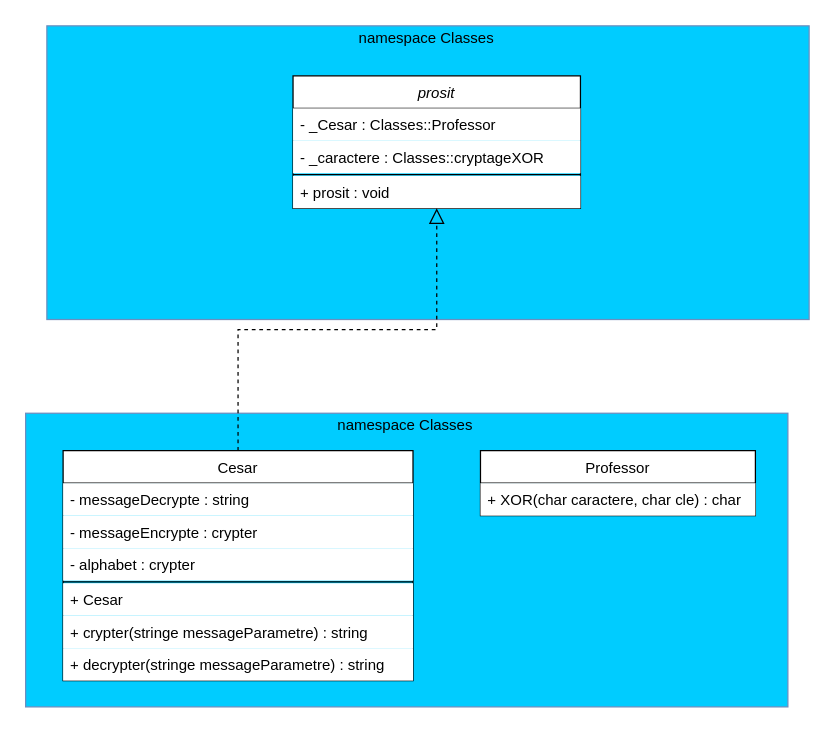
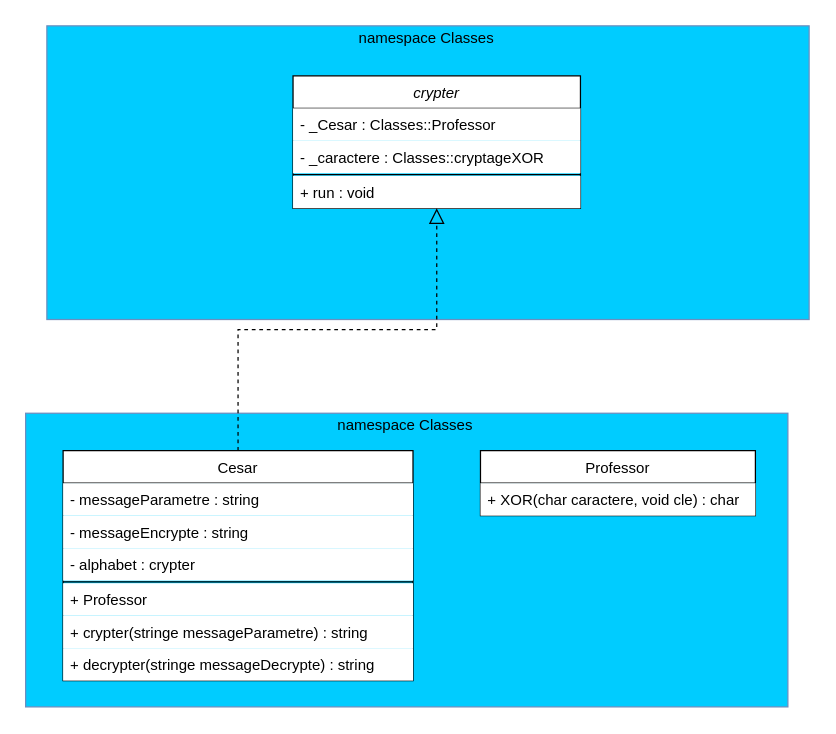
(436, 93) -> (436, 93)
(351, 193) -> (341, 193)
(169, 500) -> (174, 500)
(630, 500) -> (628, 500)
(176, 533) -> (169, 533)
(97, 600) -> (114, 600)
(250, 665) -> (245, 665)
